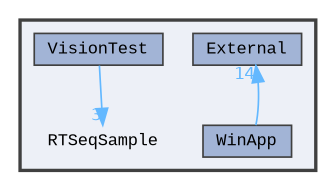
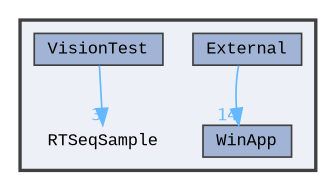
(258, 104) -> (236, 87)
